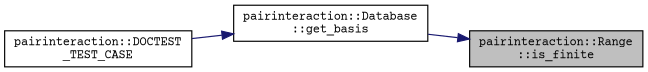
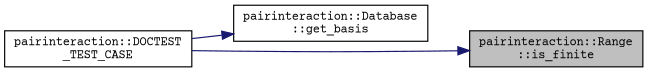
(443, 36) -> (325, 52)
